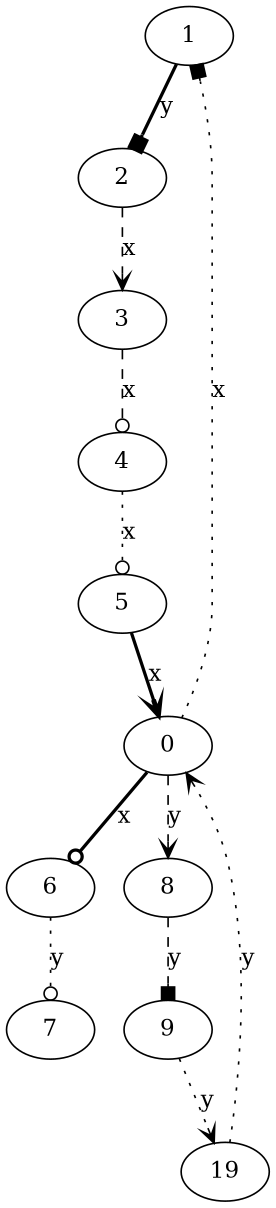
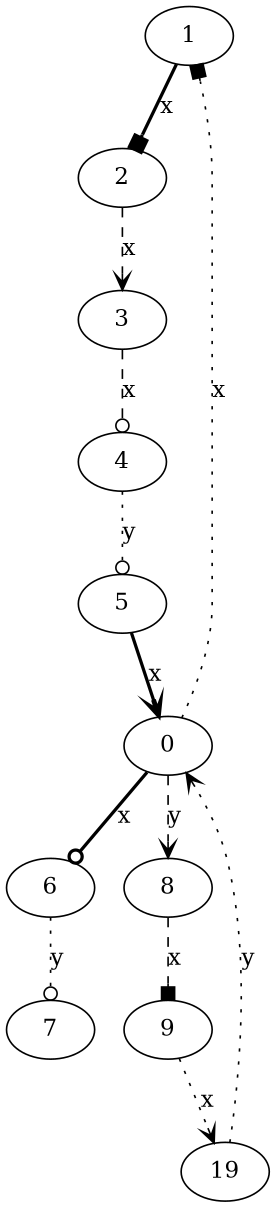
(167, 107) -> (167, 107)
(130, 533) -> (130, 533)
(175, 959) -> (175, 959)
(208, 1101) -> (208, 1101)
